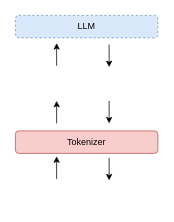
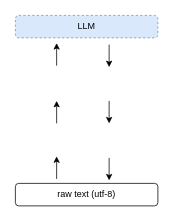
(87, 142) -> none
none -> (87, 195)
